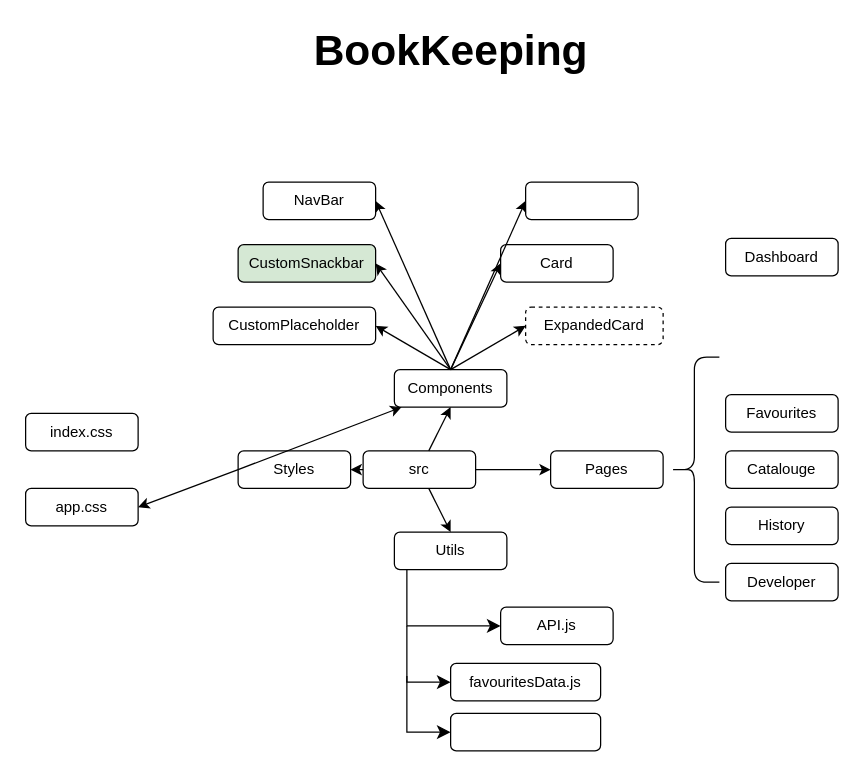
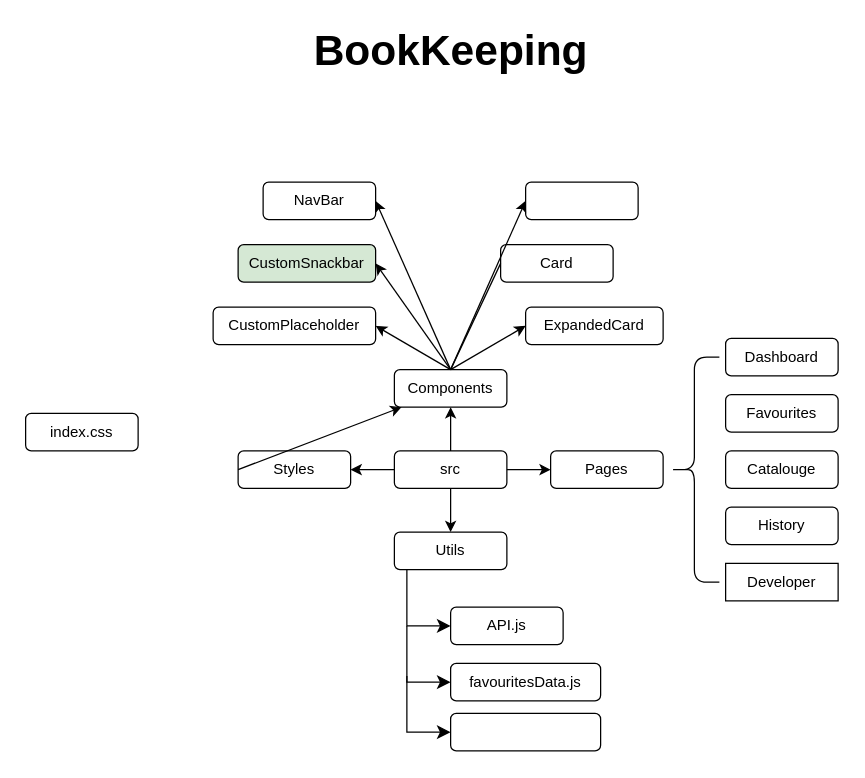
(782, 257) -> (782, 357)
(496, 272) -> (498, 269)
(594, 326) -> (594, 326)
(419, 469) -> (451, 469)
(192, 487) -> none
(82, 507) -> none
(782, 582) -> (782, 582)
(557, 626) -> (507, 626)
